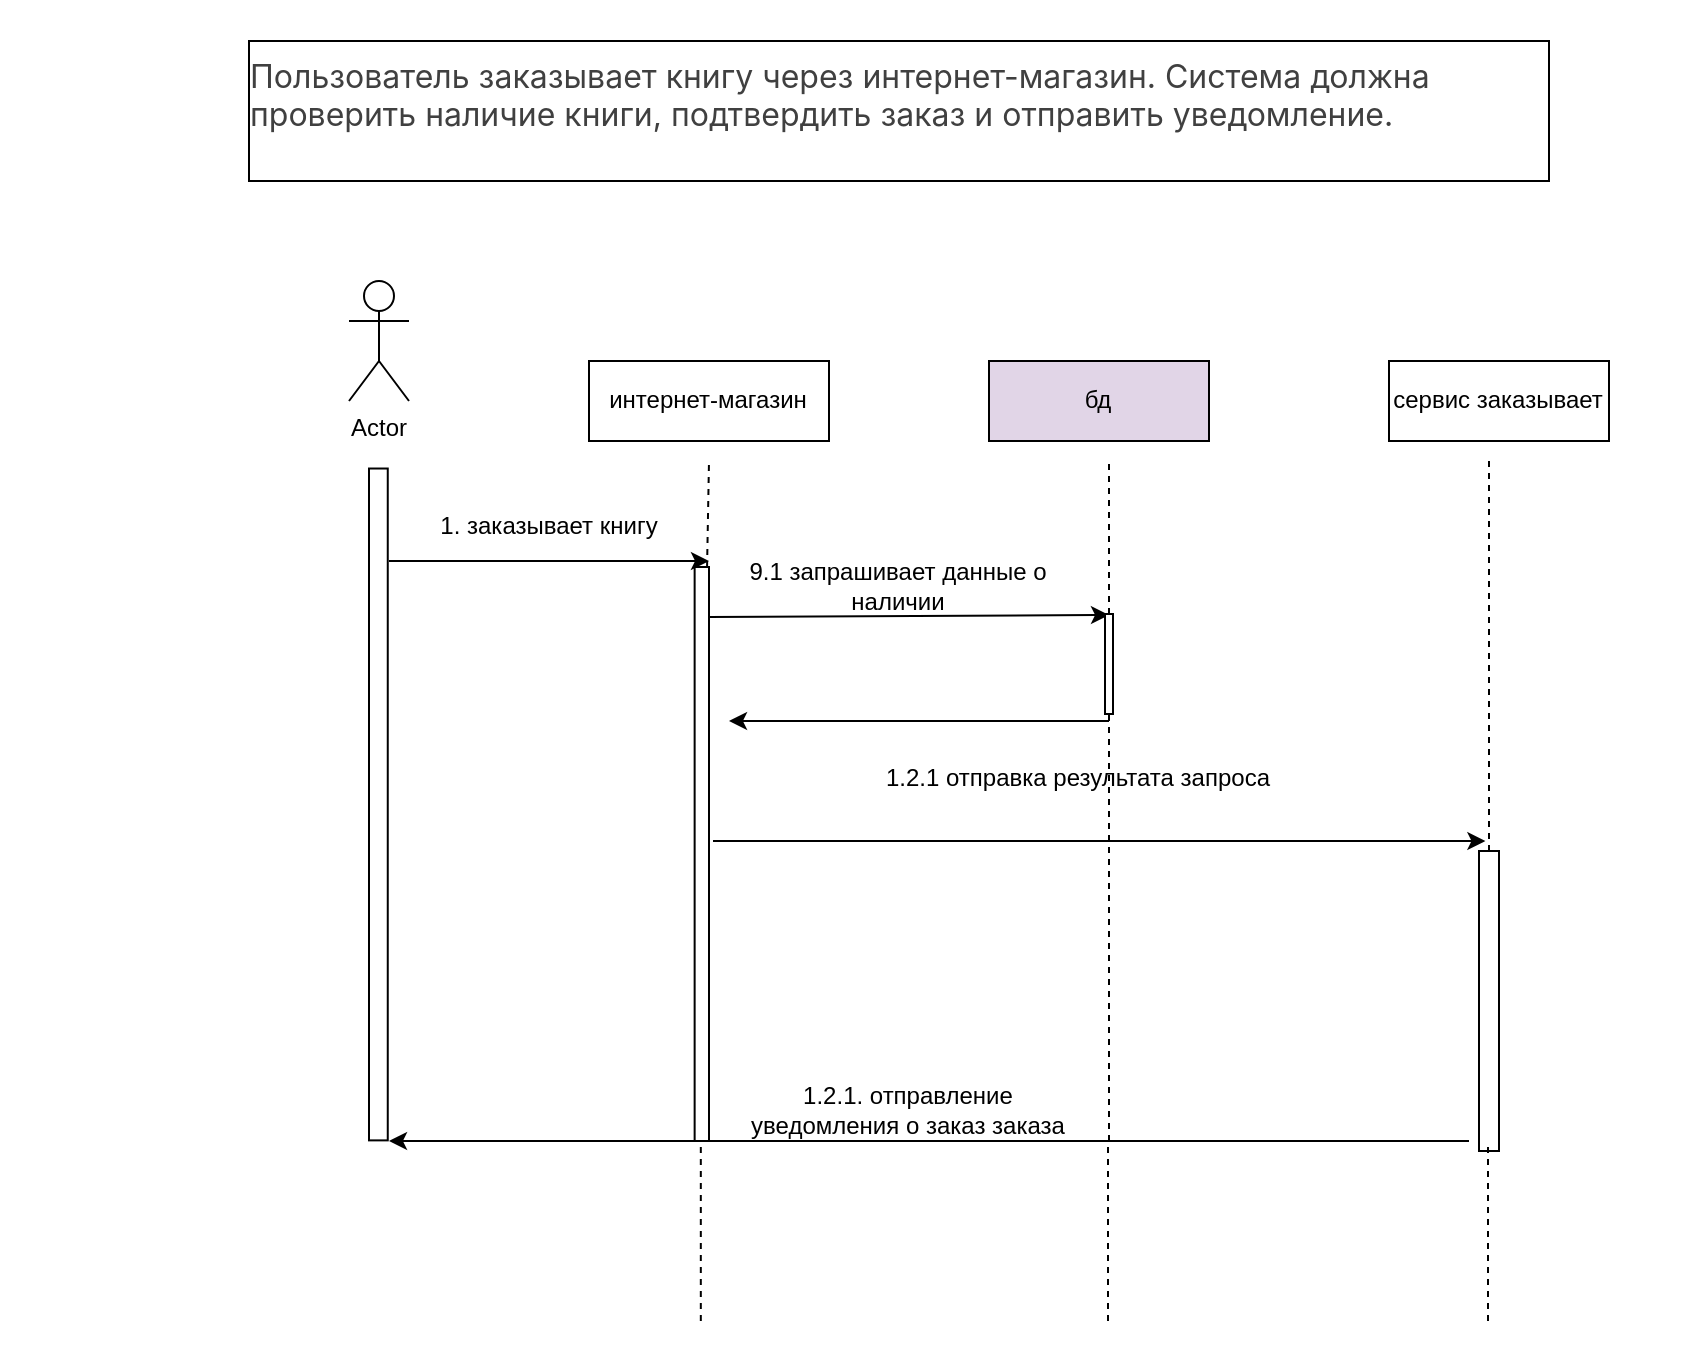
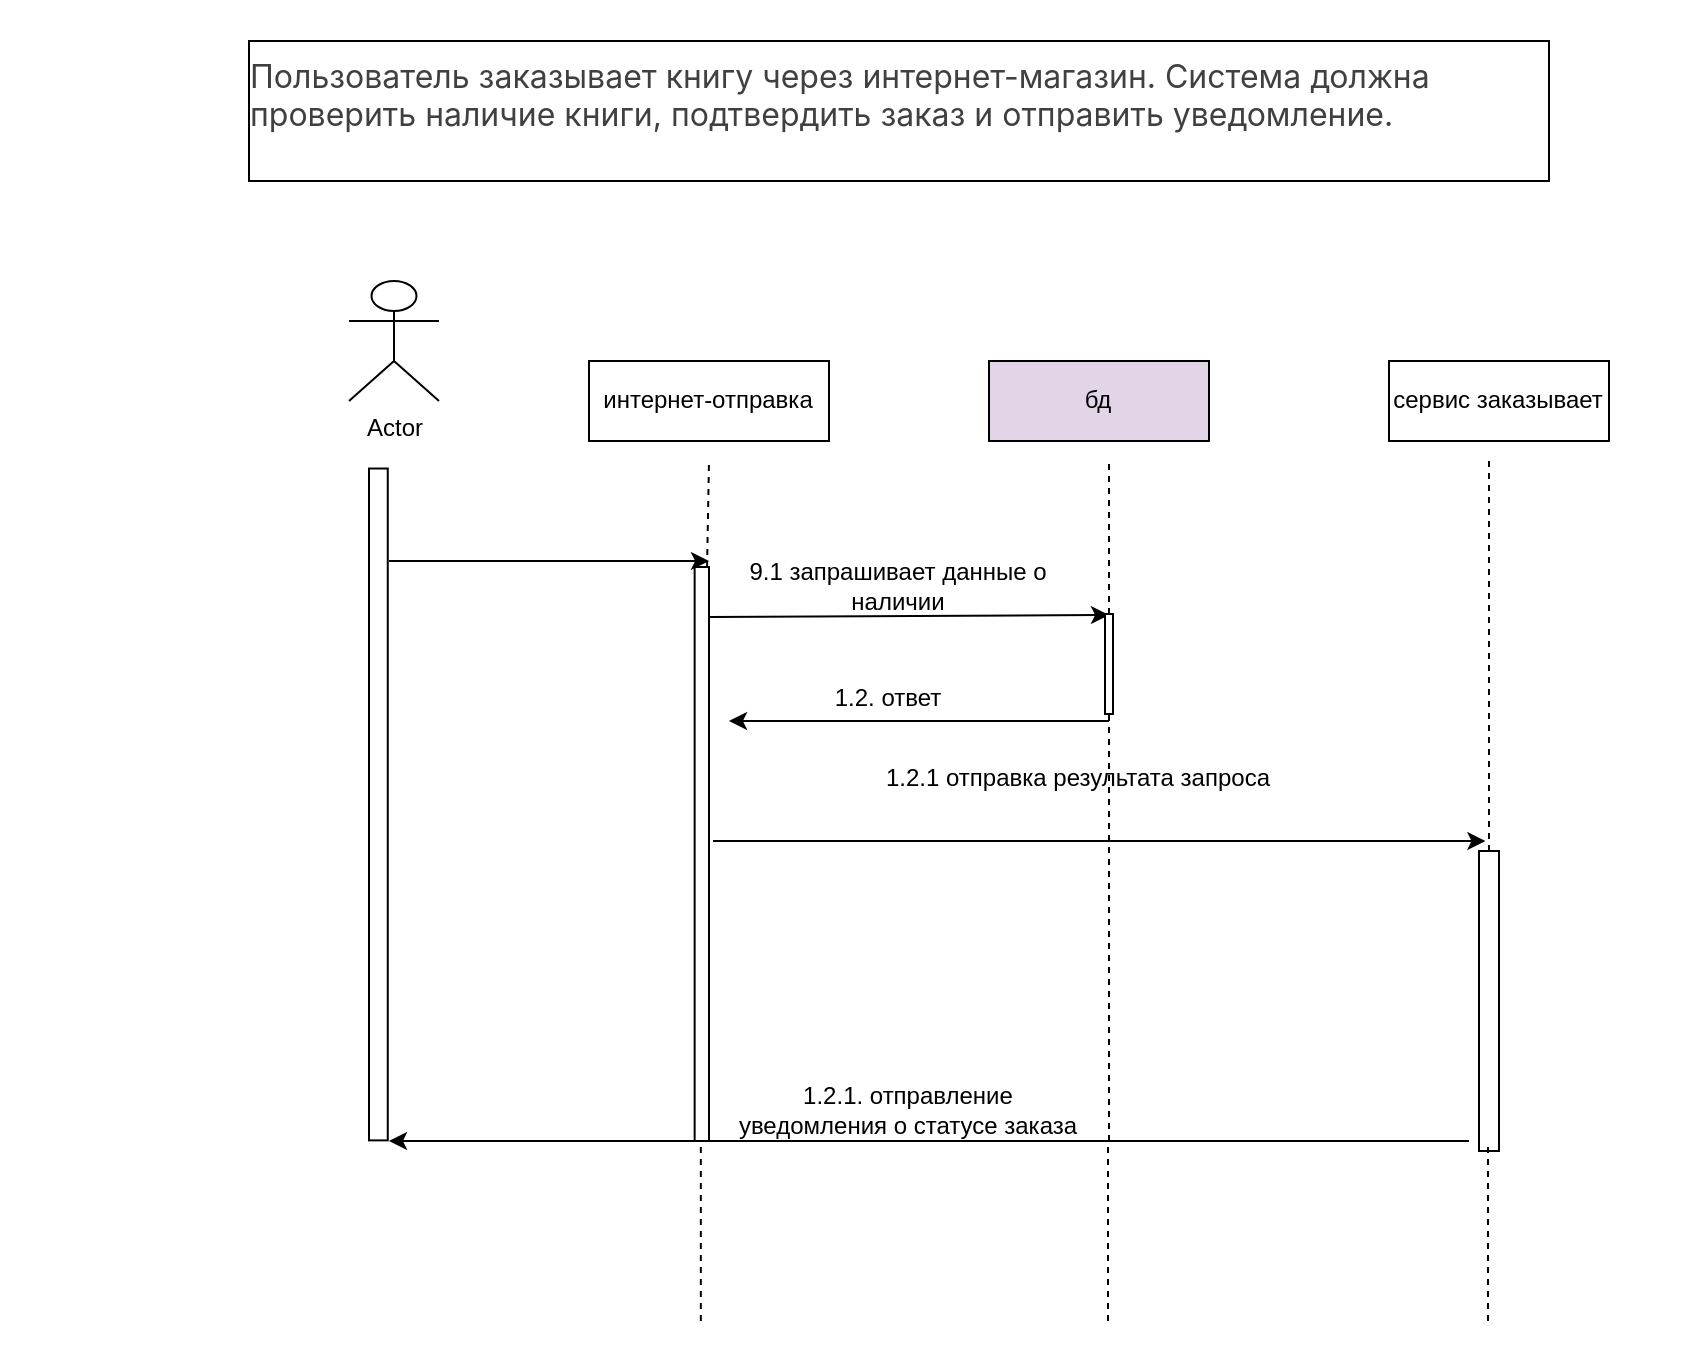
(379, 341) -> (394, 341)
(709, 401) -> (709, 401)
(549, 527) -> none
none -> (889, 698)
(909, 1111) -> (909, 1111)
